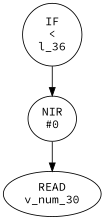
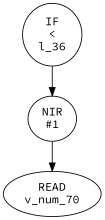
(52, 119) -> (52, 119)
(52, 194) -> (52, 194)
